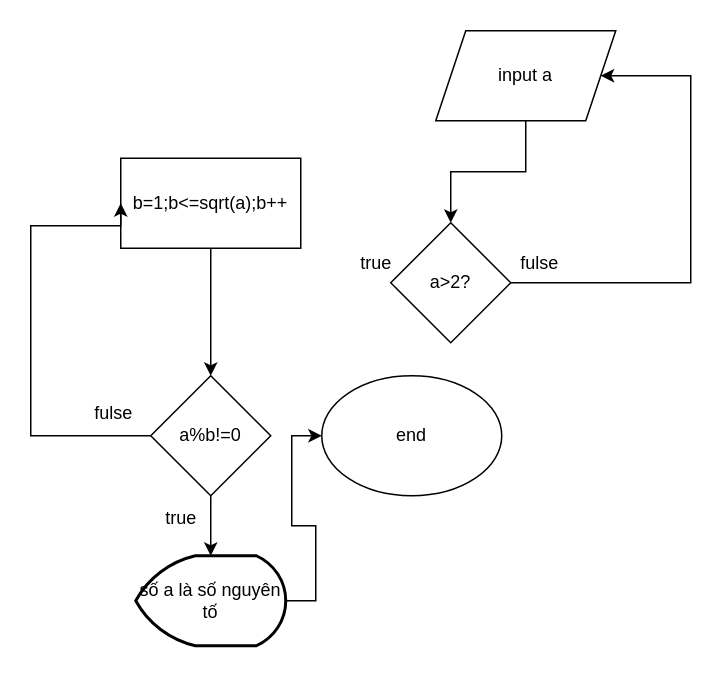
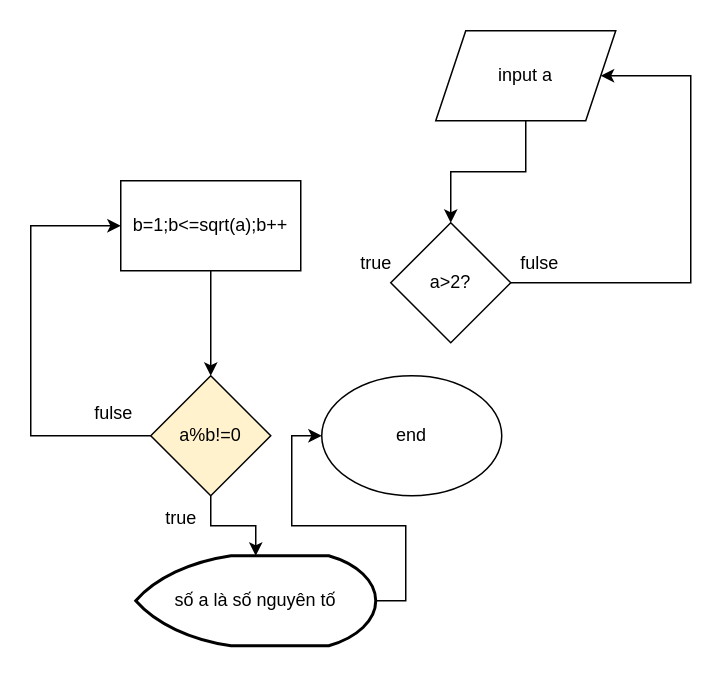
(211, 203) -> (211, 226)
(211, 436) -> (211, 436)
(211, 601) -> (256, 601)
